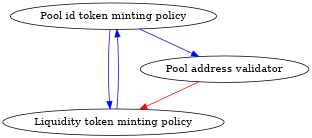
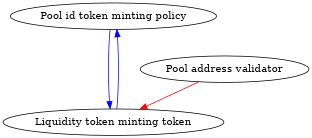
(166, 41) -> none
(113, 122) -> (113, 122)
